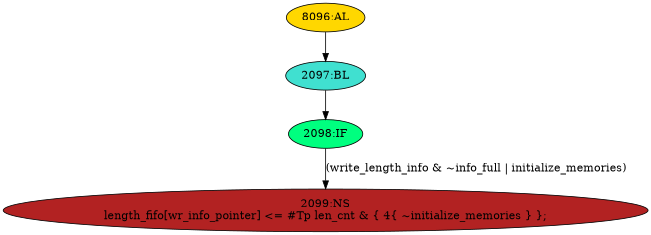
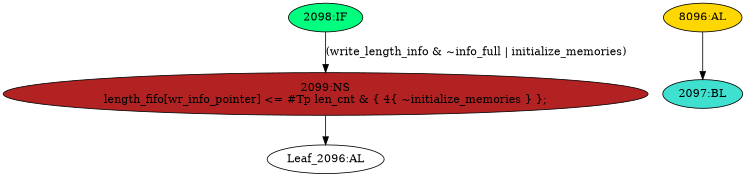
(326, 101) -> none
none -> (326, 159)
